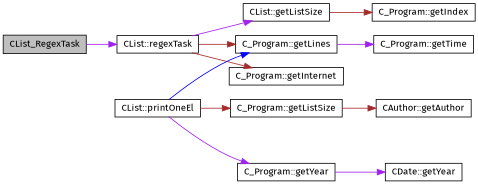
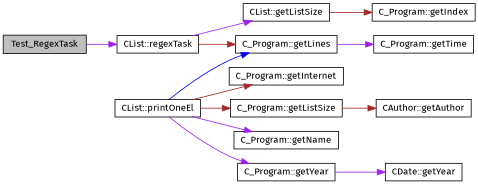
(45, 44) -> (45, 44)
(218, 59) -> (218, 93)
none -> (286, 140)
